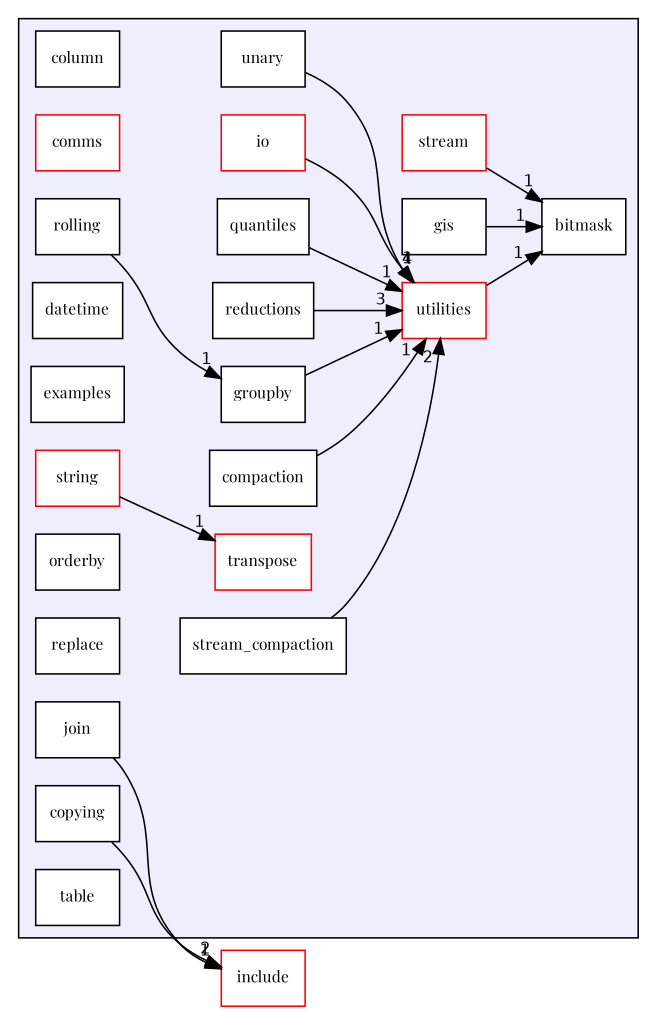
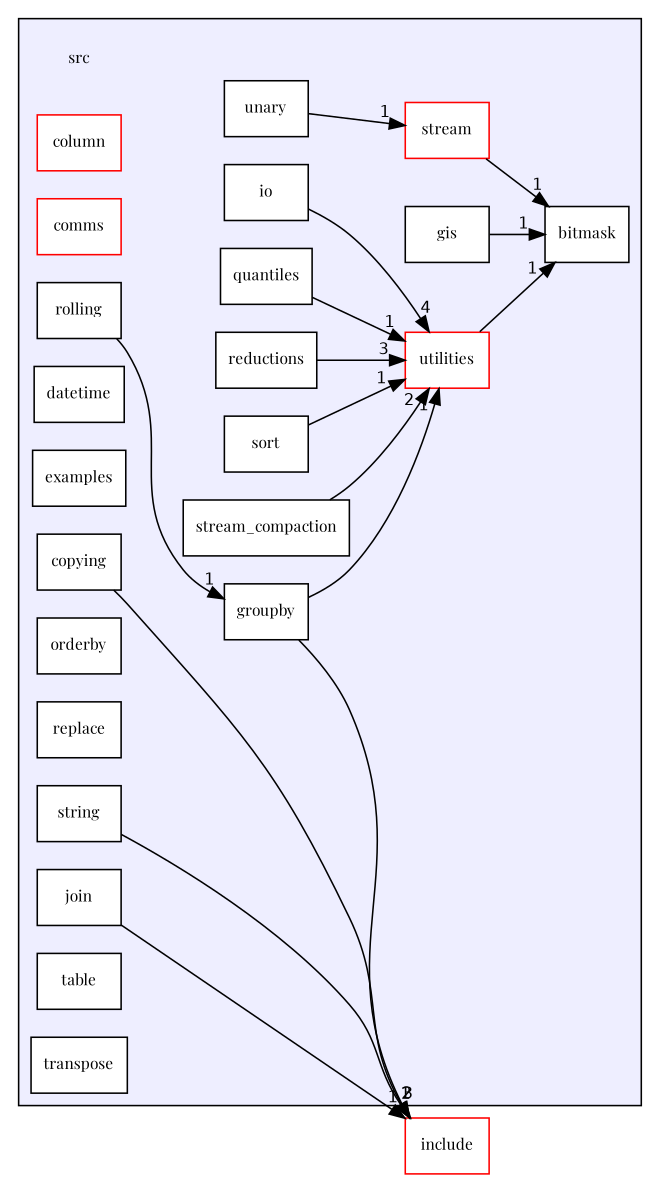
(78, 59) -> (79, 143)
none -> (79, 59)
(263, 143) -> (266, 193)
(375, 159) -> (349, 119)
(78, 478) -> (79, 814)
(263, 478) -> (266, 444)
(160, 515) -> (287, 945)
(263, 562) -> (79, 1065)
none -> (377, 864)
